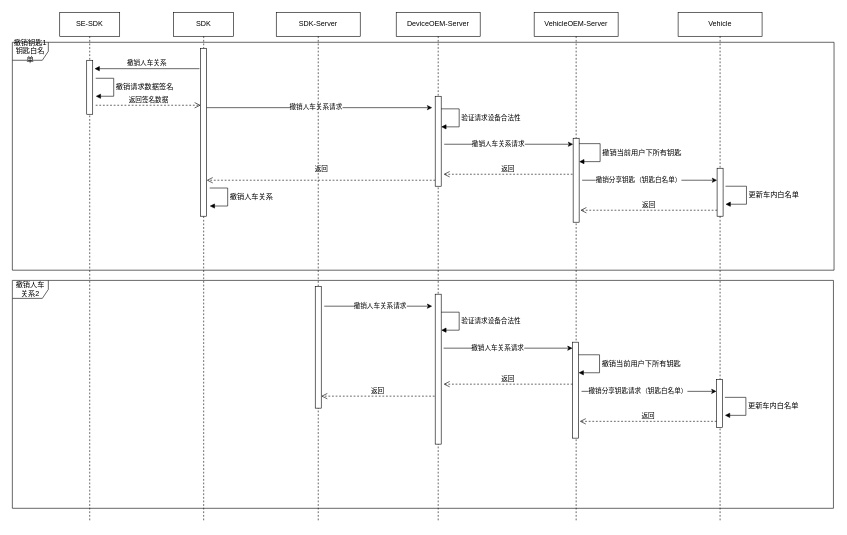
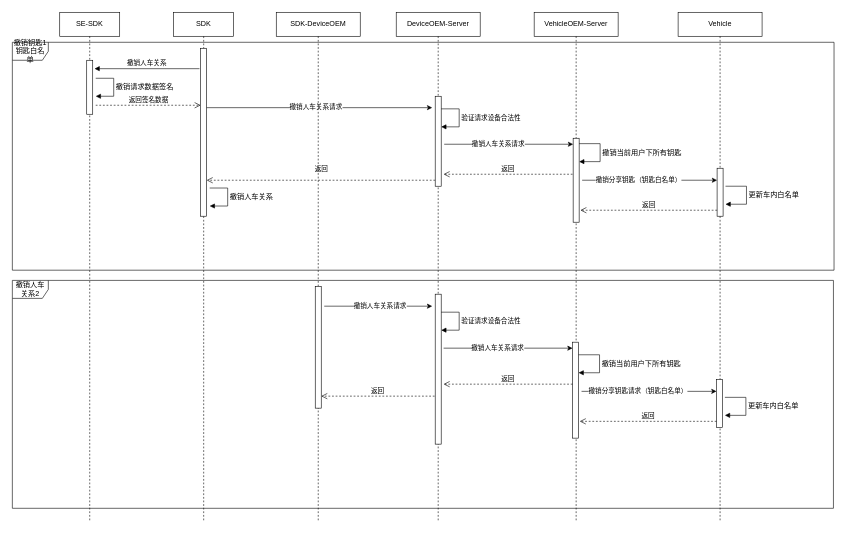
(318, 24) -> (318, 24)
